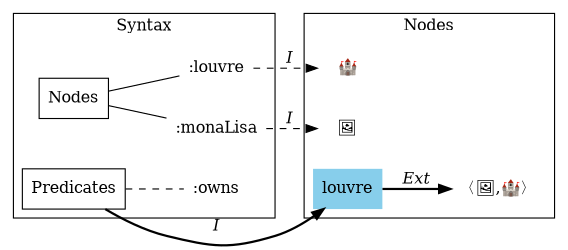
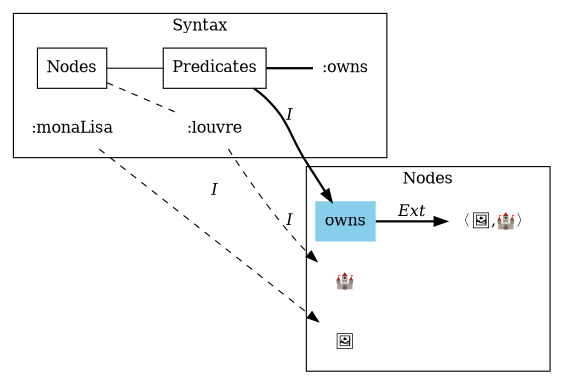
(144, 84) -> (142, 98)
(138, 112) -> (135, 68)
(155, 189) -> (290, 68)
(348, 189) -> (345, 221)
